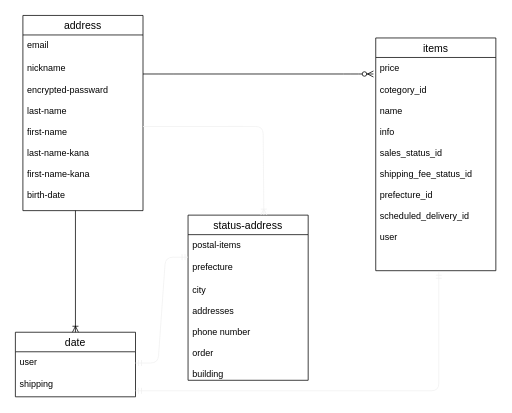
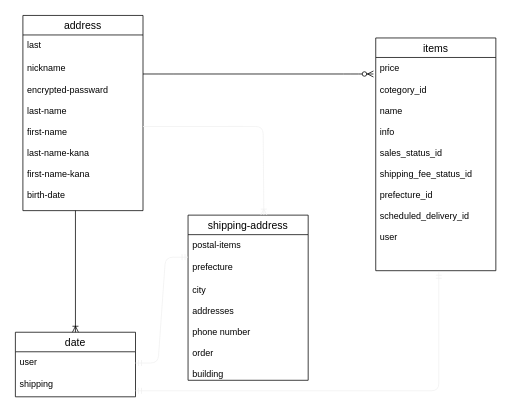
(37, 45) -> (36, 45)
(248, 225) -> (248, 225)
